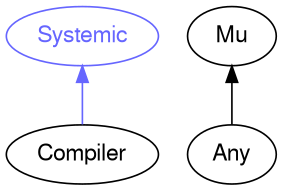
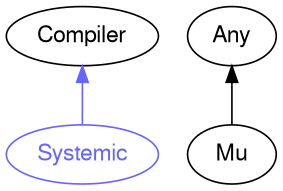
(82, 103) -> (82, 103)
(232, 103) -> (232, 103)
